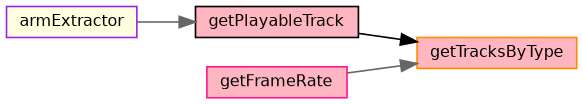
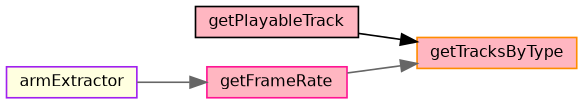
(158, 22) -> (163, 82)
